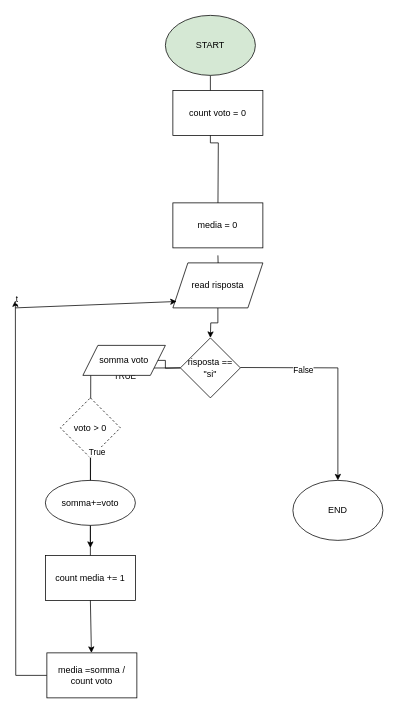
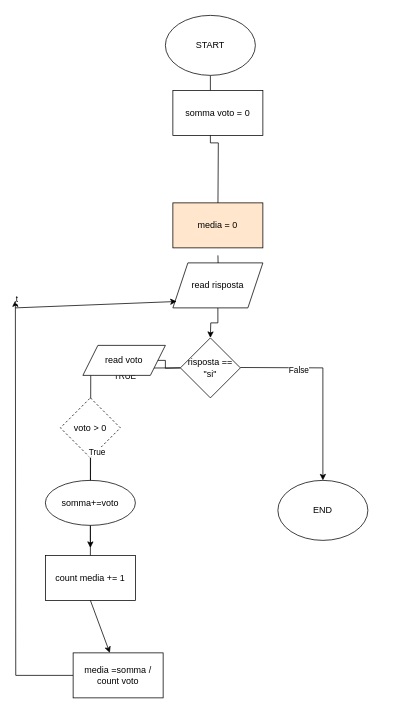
(210, 45) -> (210, 45)
(218, 113) -> (218, 113)
(218, 225) -> (218, 225)
(124, 360) -> (124, 360)
(338, 510) -> (323, 510)
(92, 675) -> (118, 675)
